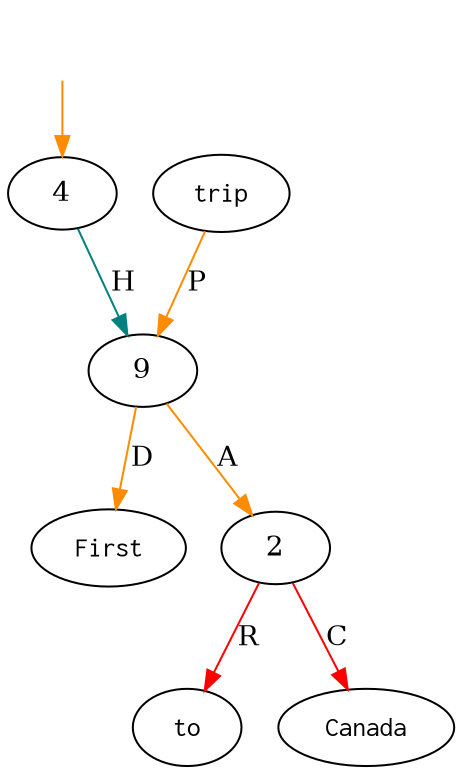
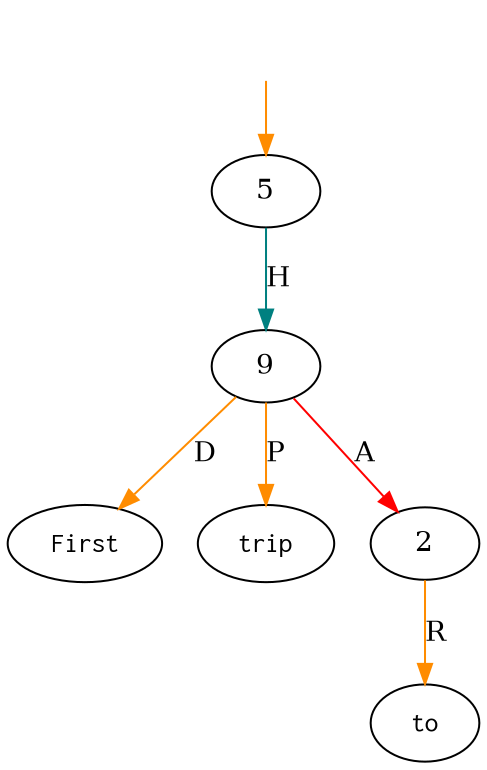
(62, 193) -> (266, 191)
(186, 274) -> (266, 443)
(203, 451) -> (339, 448)
(236, 628) -> (425, 622)
(366, 727) -> none
